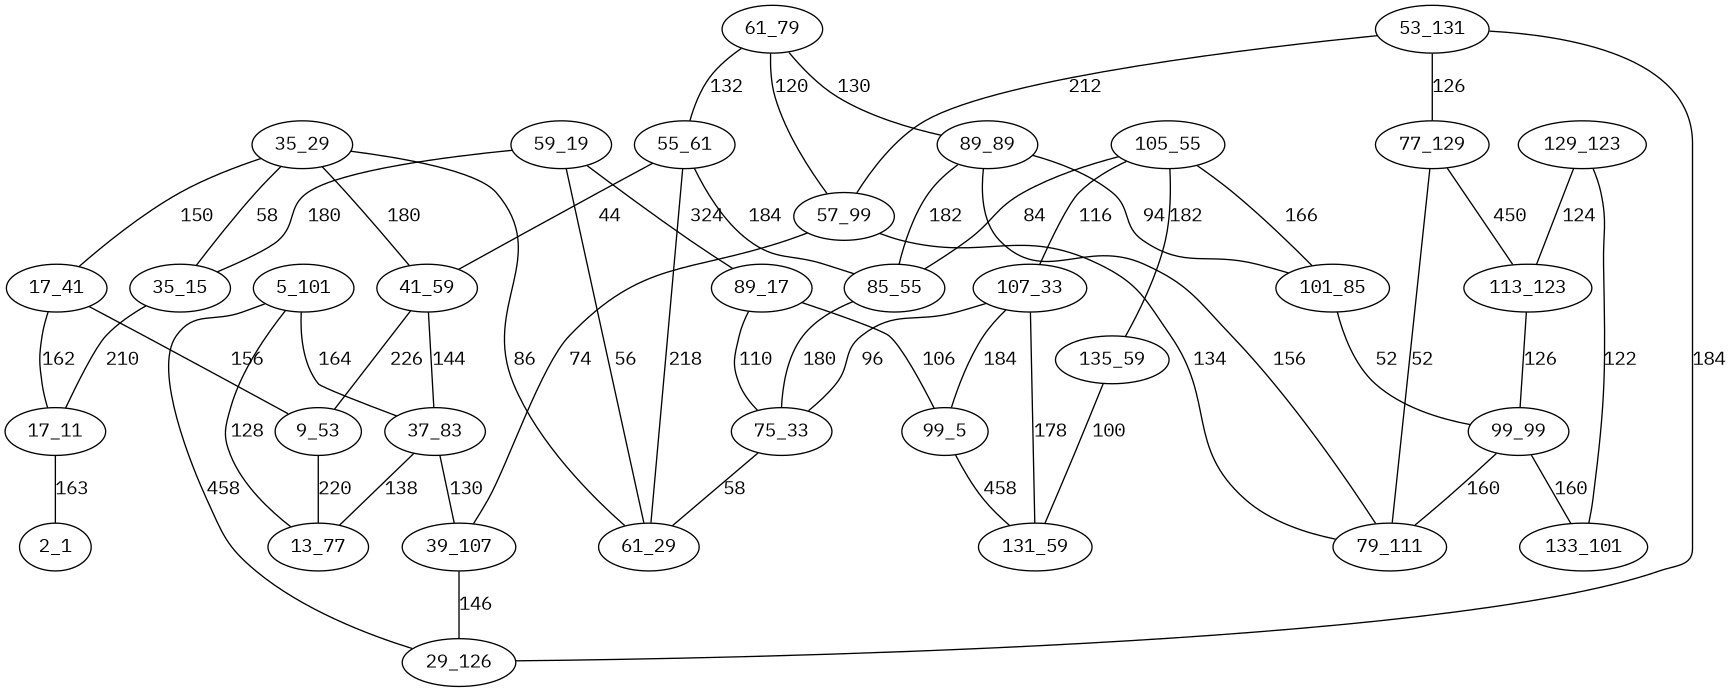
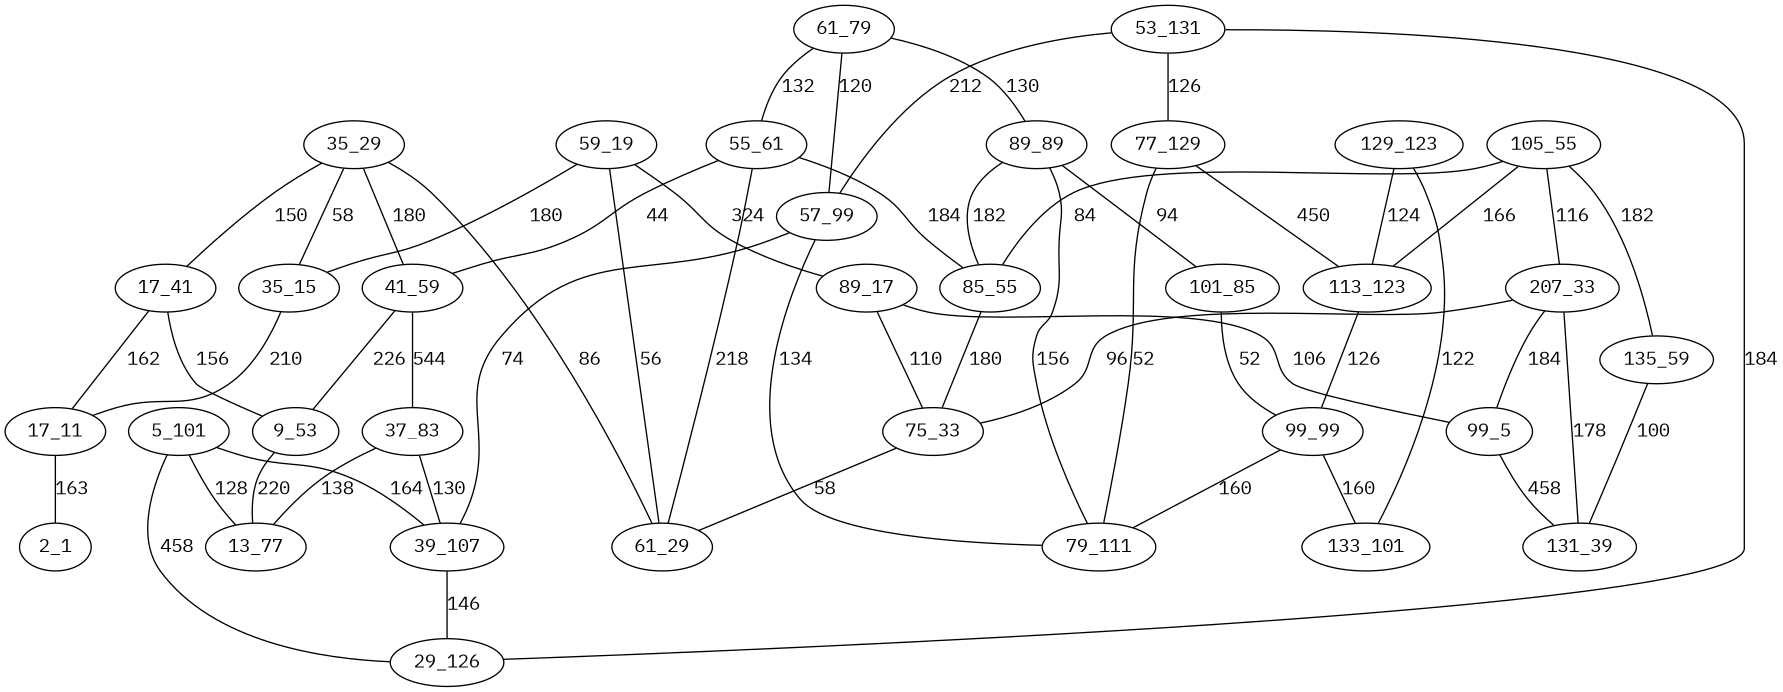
(1257, 213) -> (1456, 216)
(1030, 288) -> (1562, 288)
(449, 360) -> (429, 360)
(322, 386) -> (321, 468)
(1035, 547) -> (1580, 547)
